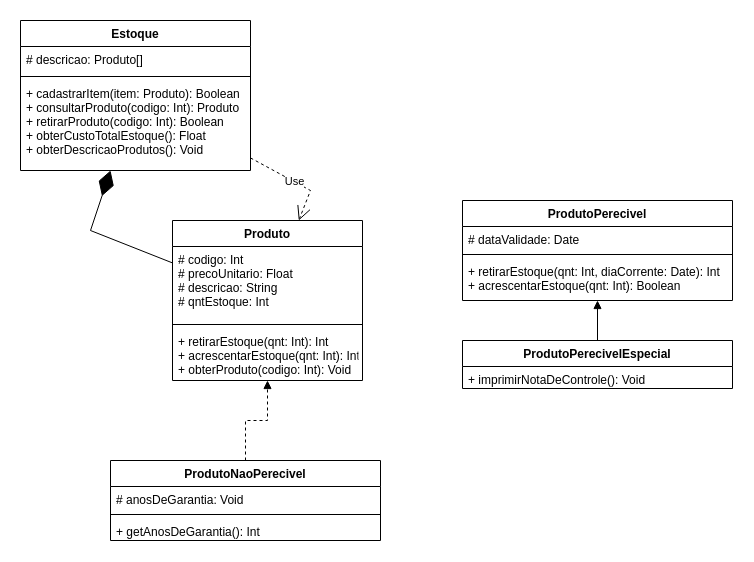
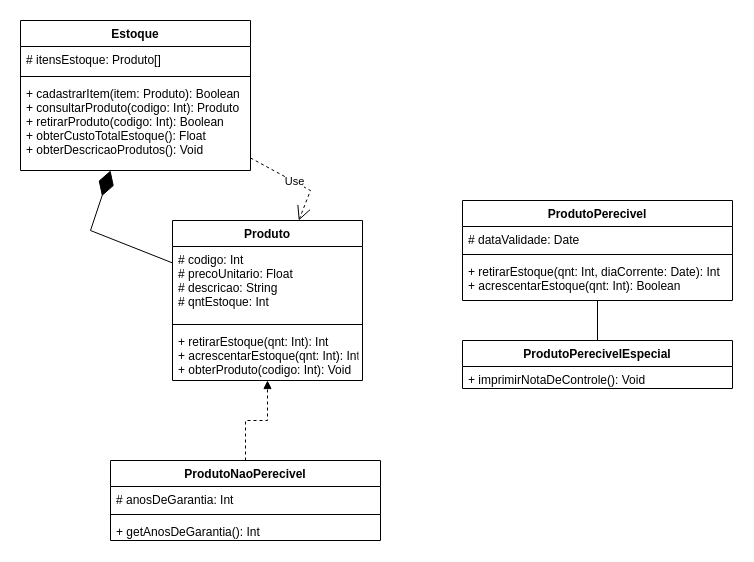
(94, 60) -> (104, 60)
(598, 310) -> (598, 307)
(182, 500) -> (180, 500)
